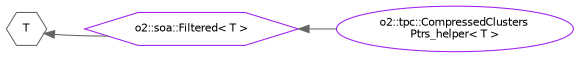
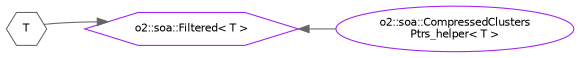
(455, 29) -> (455, 29)
(81, 36) -> (70, 23)
